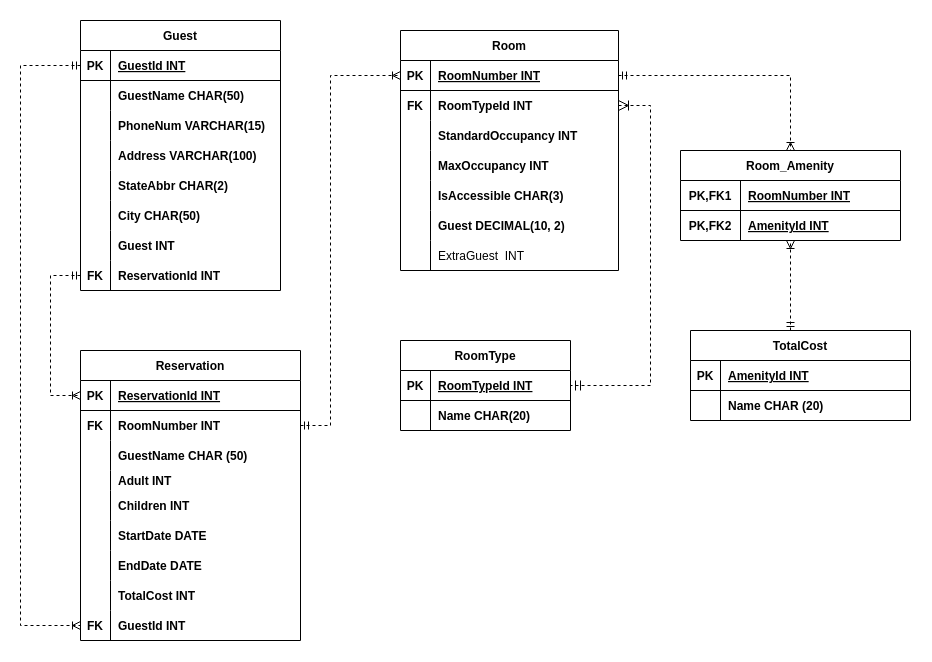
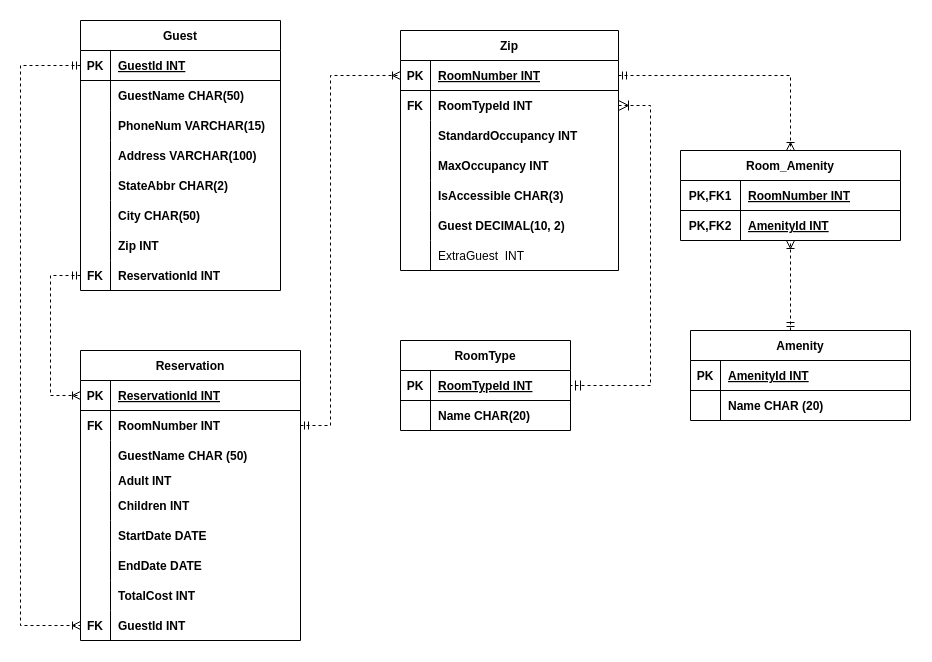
(509, 46) -> (509, 46)
(147, 246) -> (138, 246)
(800, 346) -> (800, 346)
